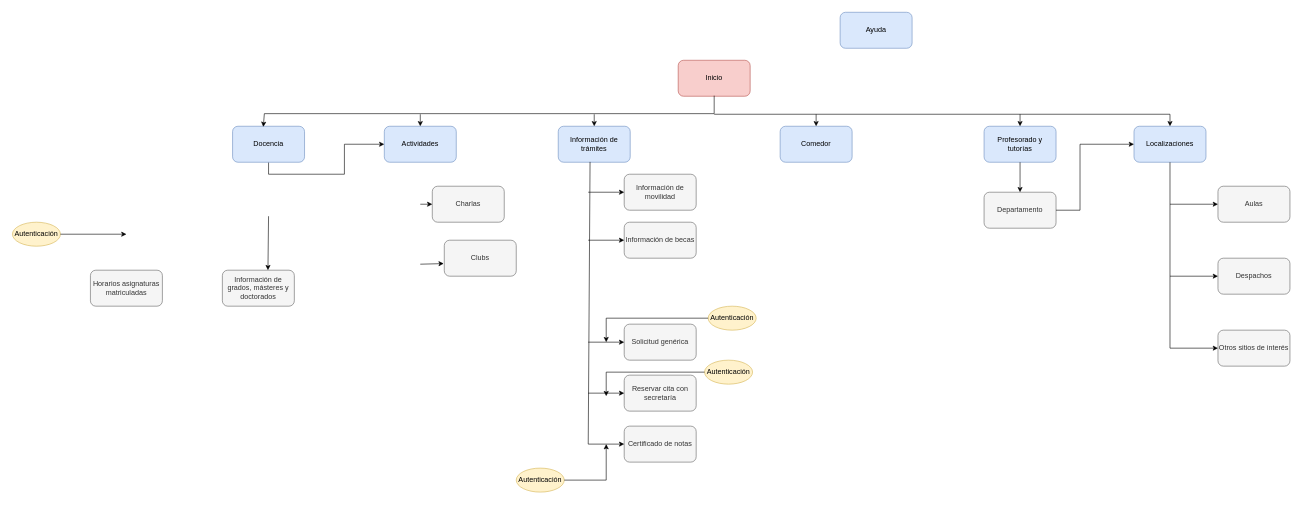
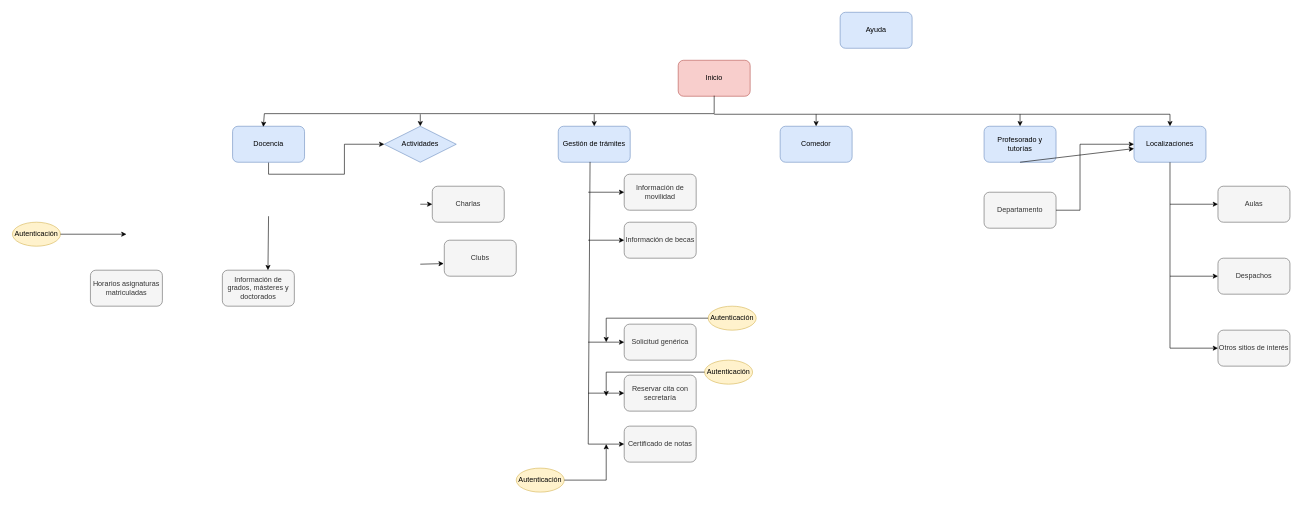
(420, 144) -> (420, 144)
(594, 144) -> (594, 144)
(1020, 186) -> (1076, 156)
